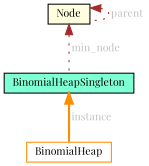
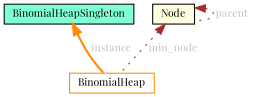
(69, 54) -> (139, 52)
